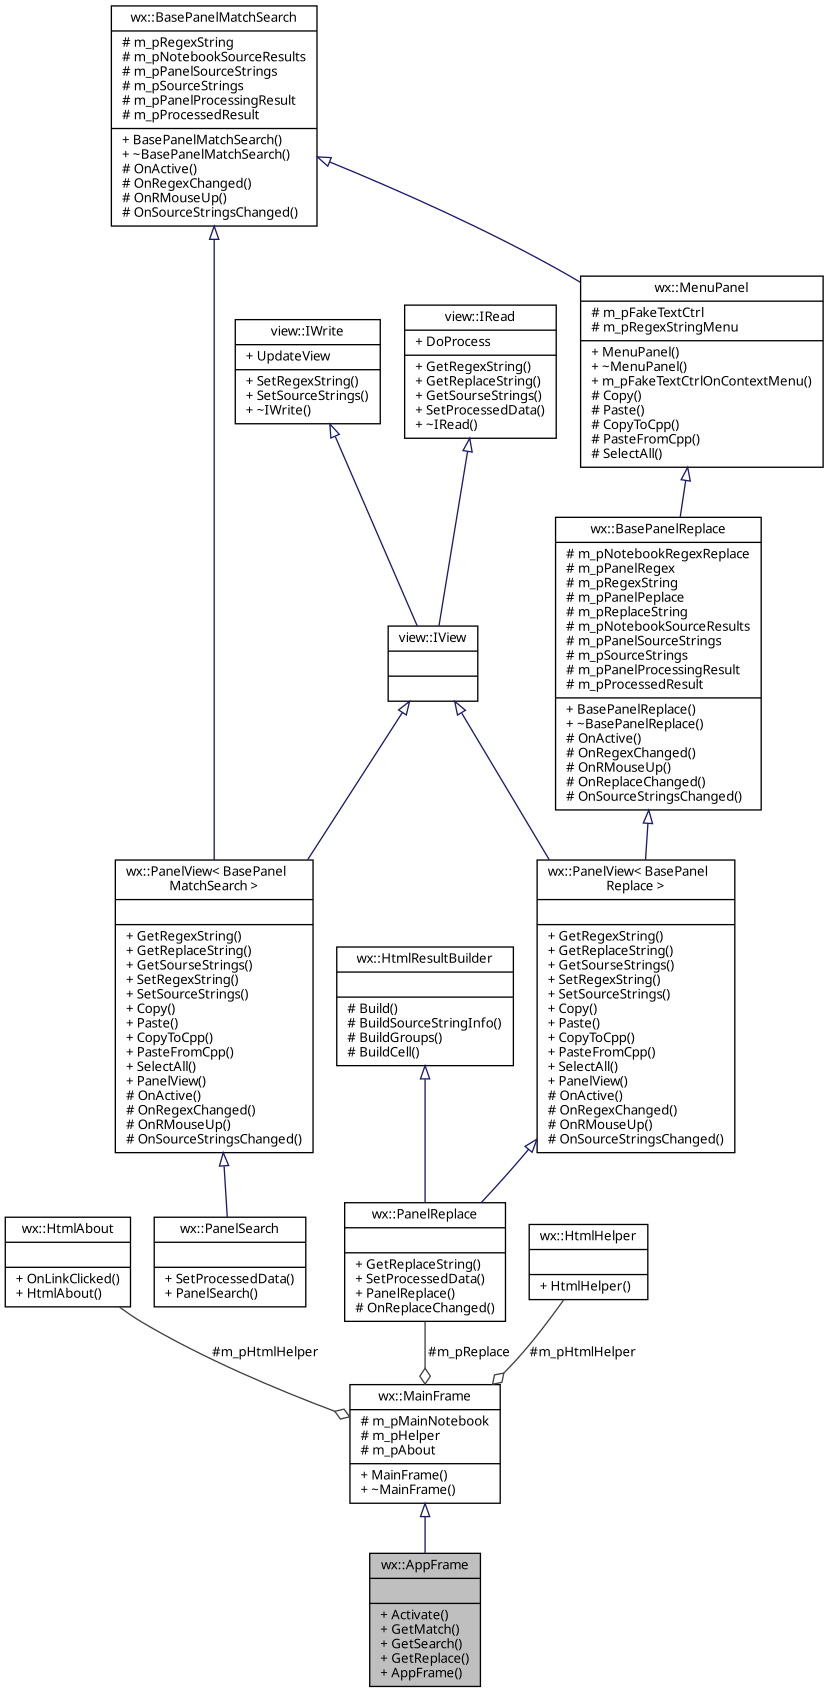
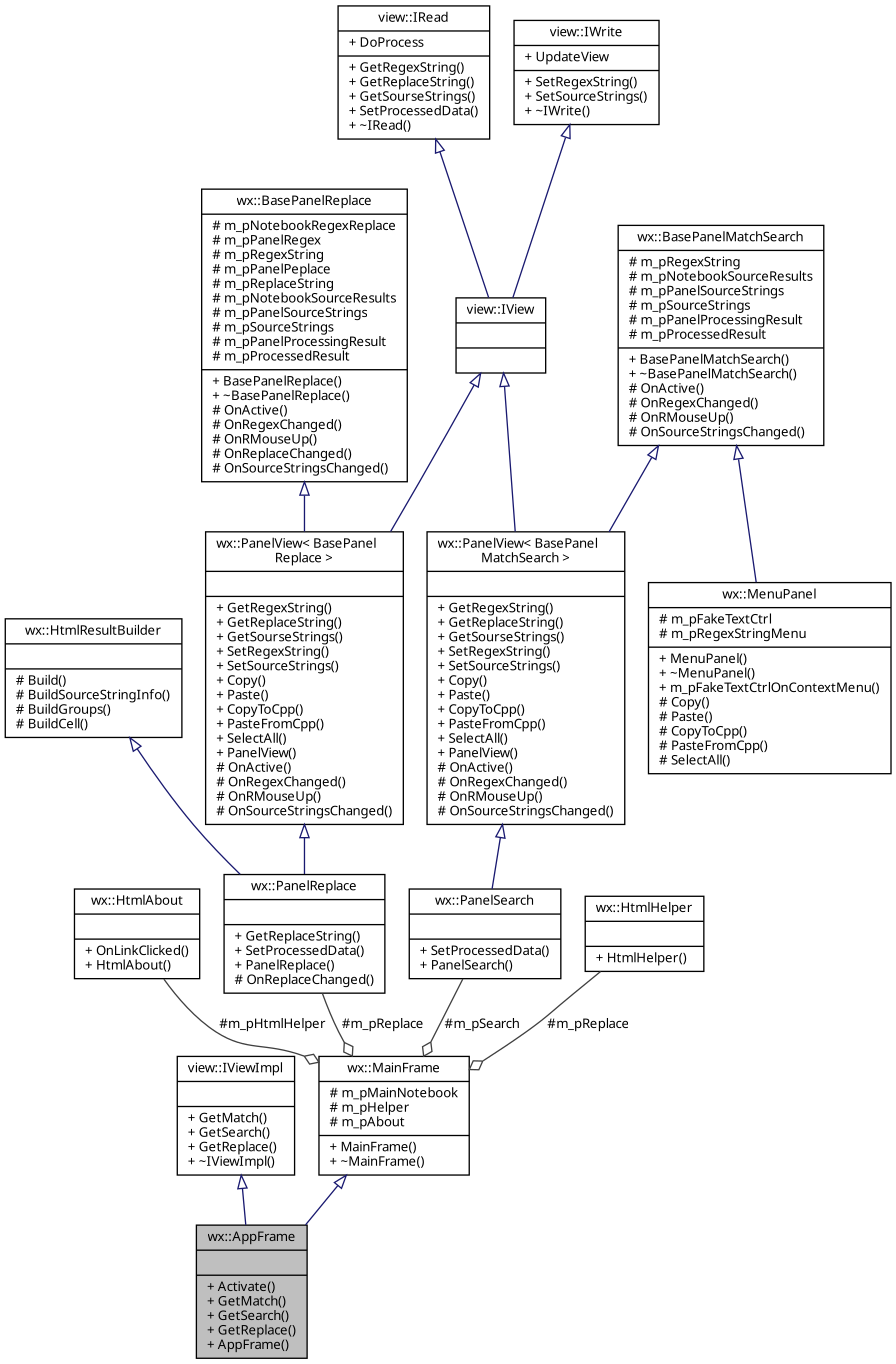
(683, 499) -> none
none -> (447, 1010)
none -> (236, 1116)
(582, 1353) -> (587, 1025)
